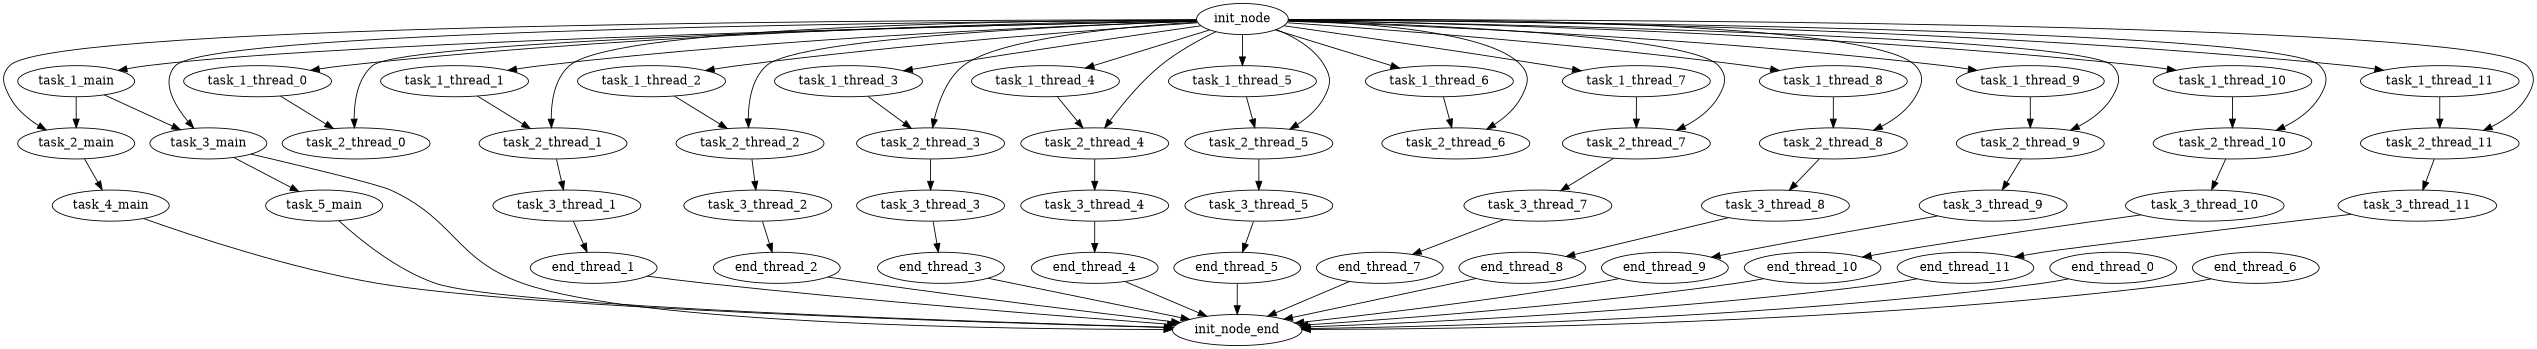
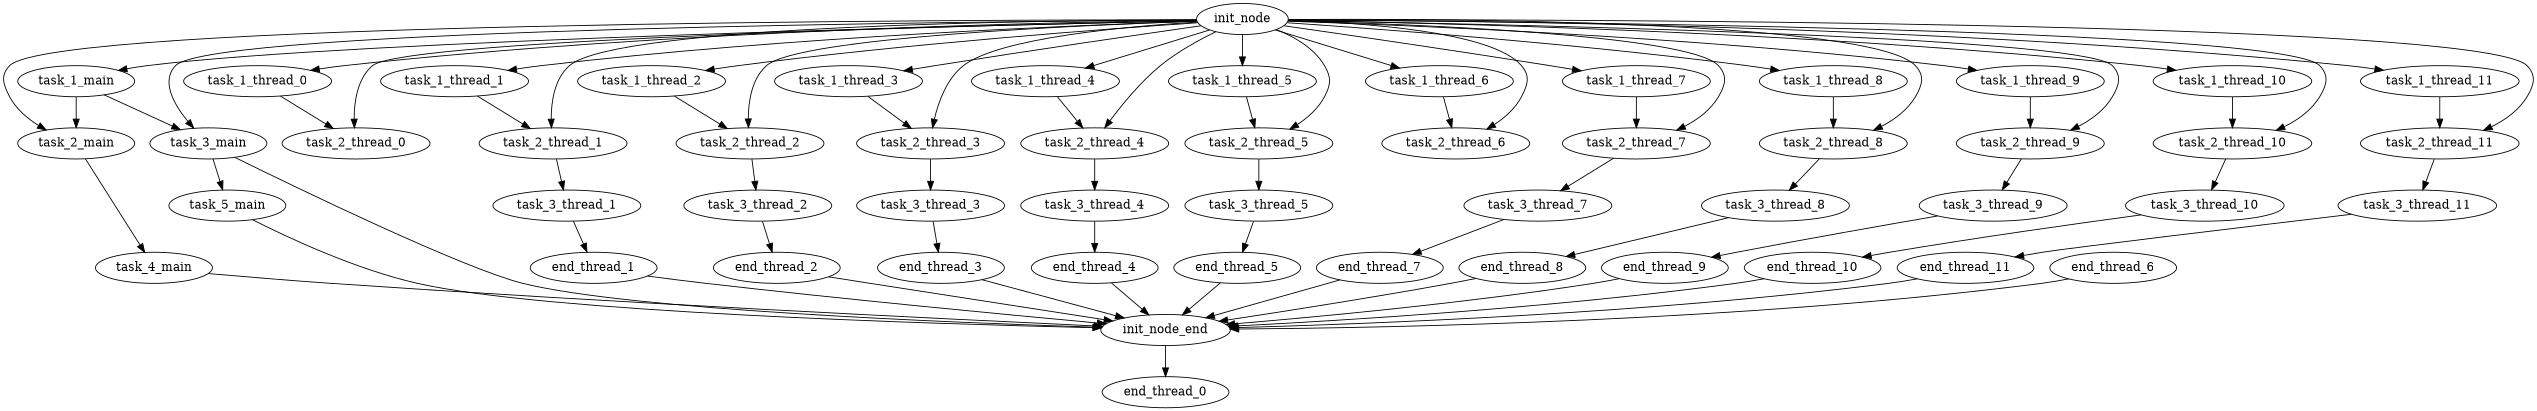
(1690, 315) -> (1166, 357)
